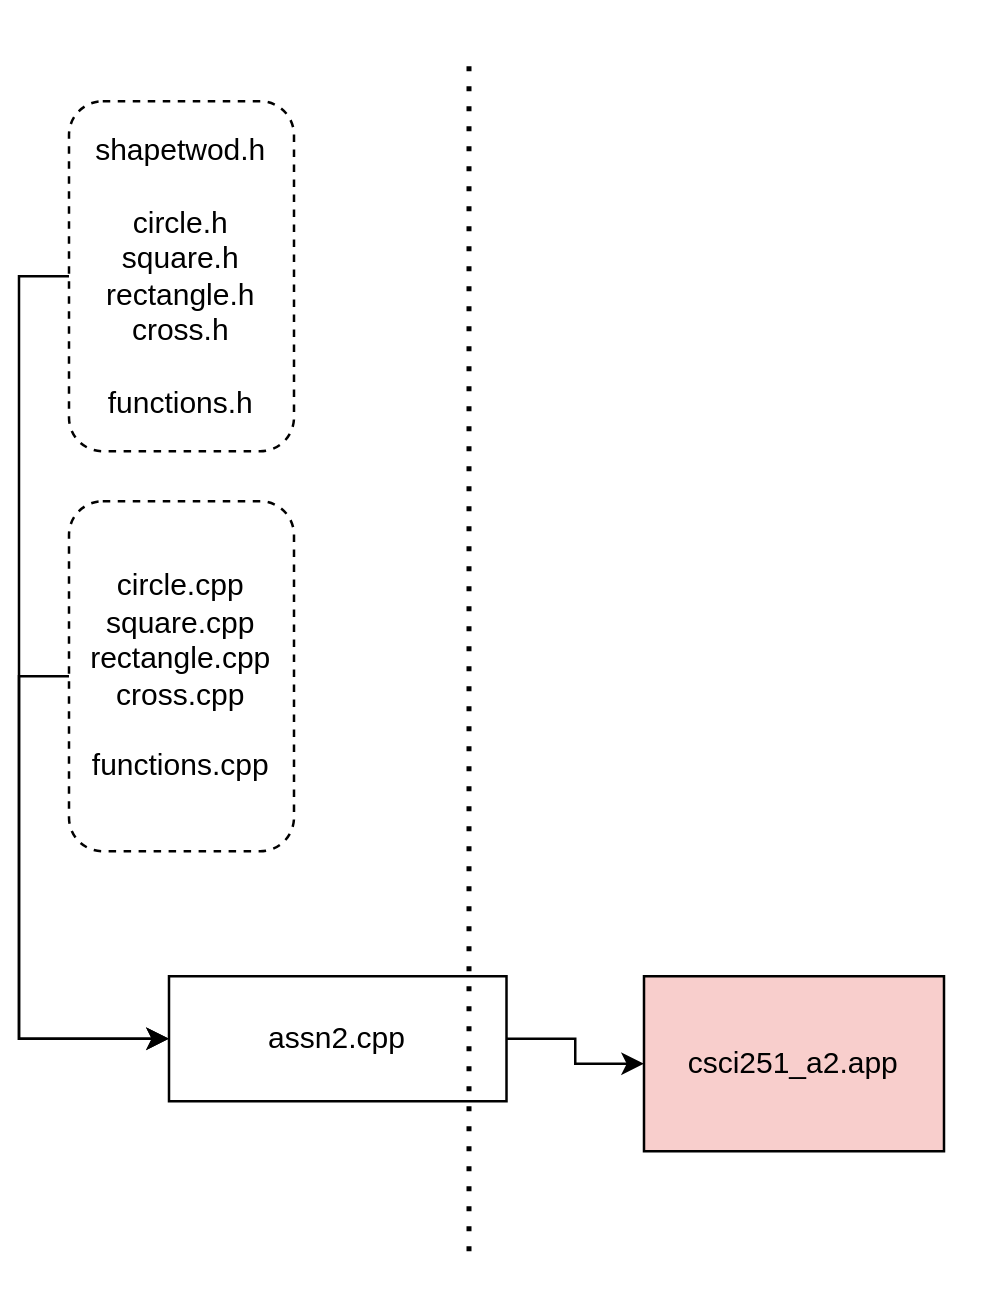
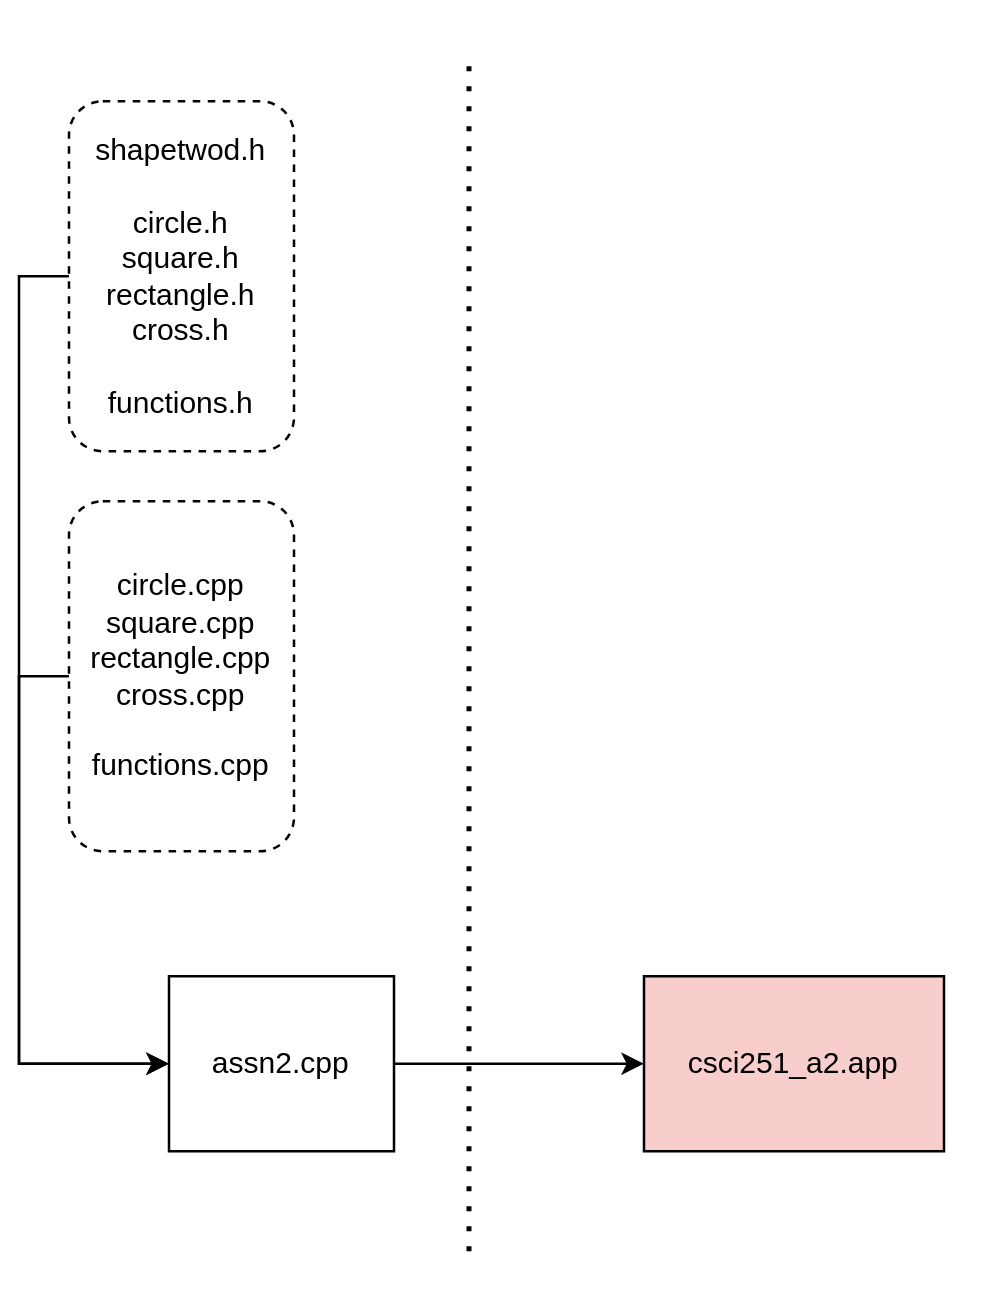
(338, 1039) -> (281, 1064)
